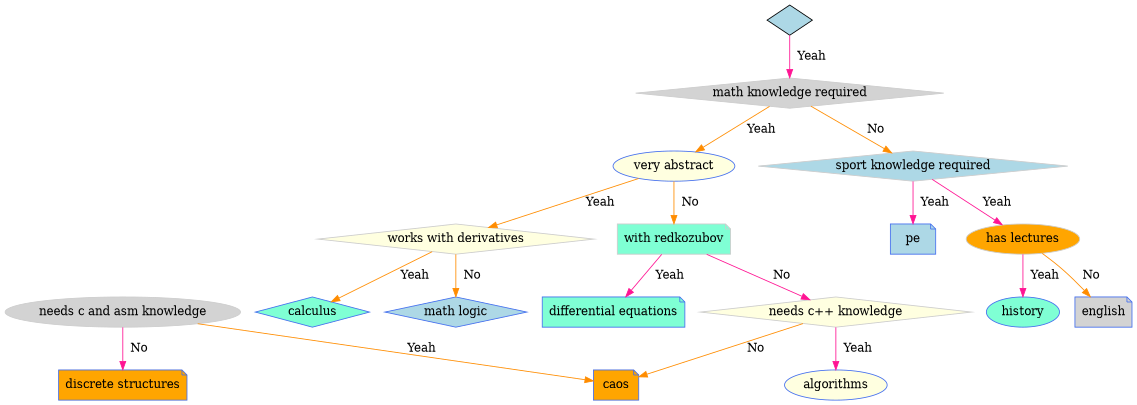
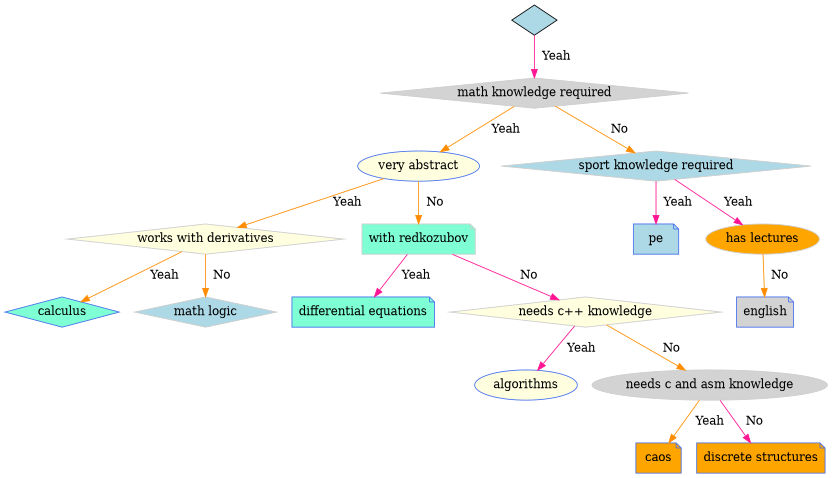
(456, 312) -> (206, 312)
(1023, 312) -> none
(725, 349) -> (642, 346)
